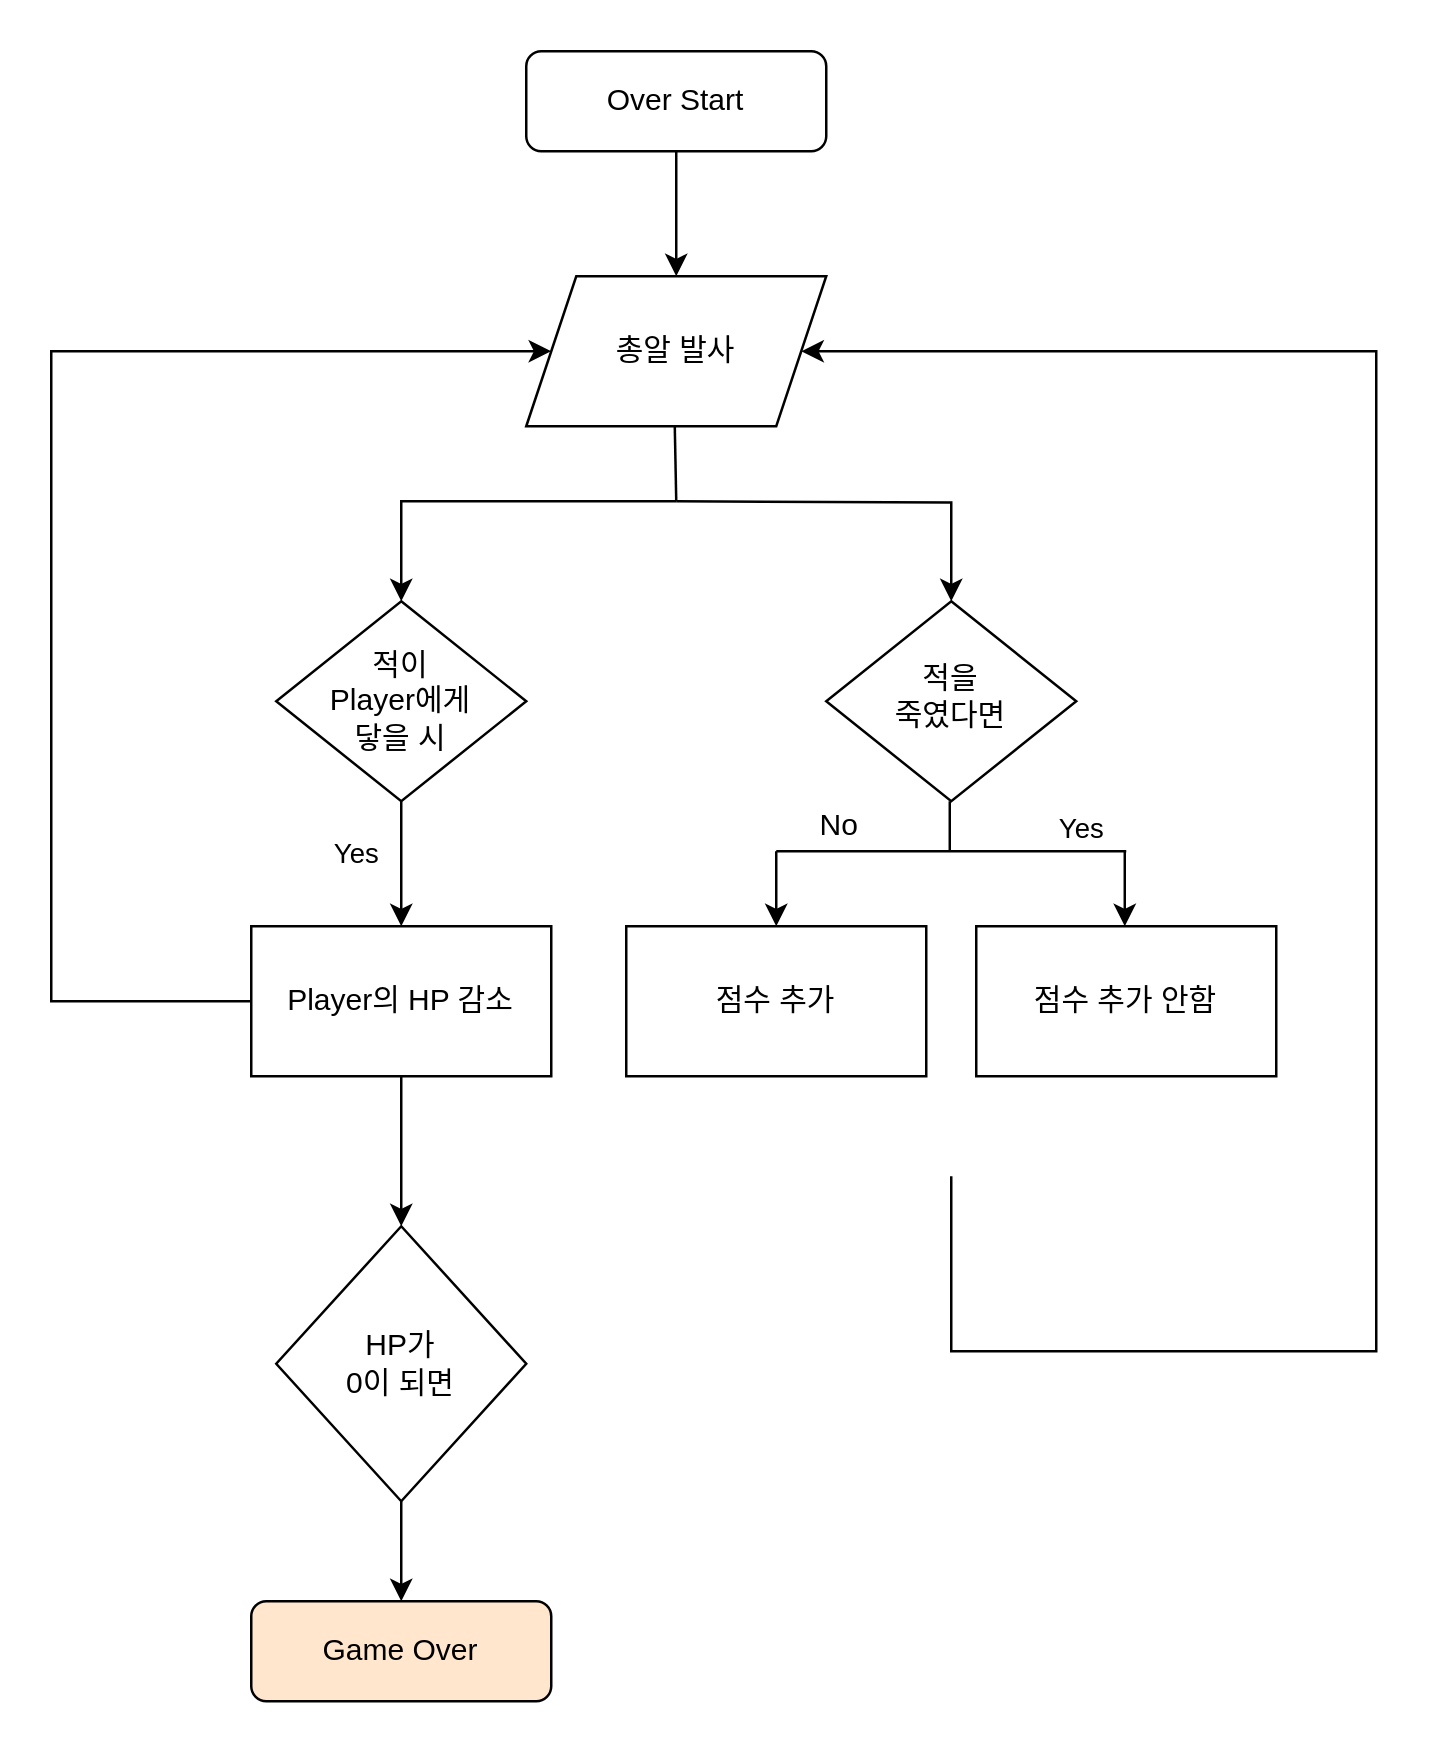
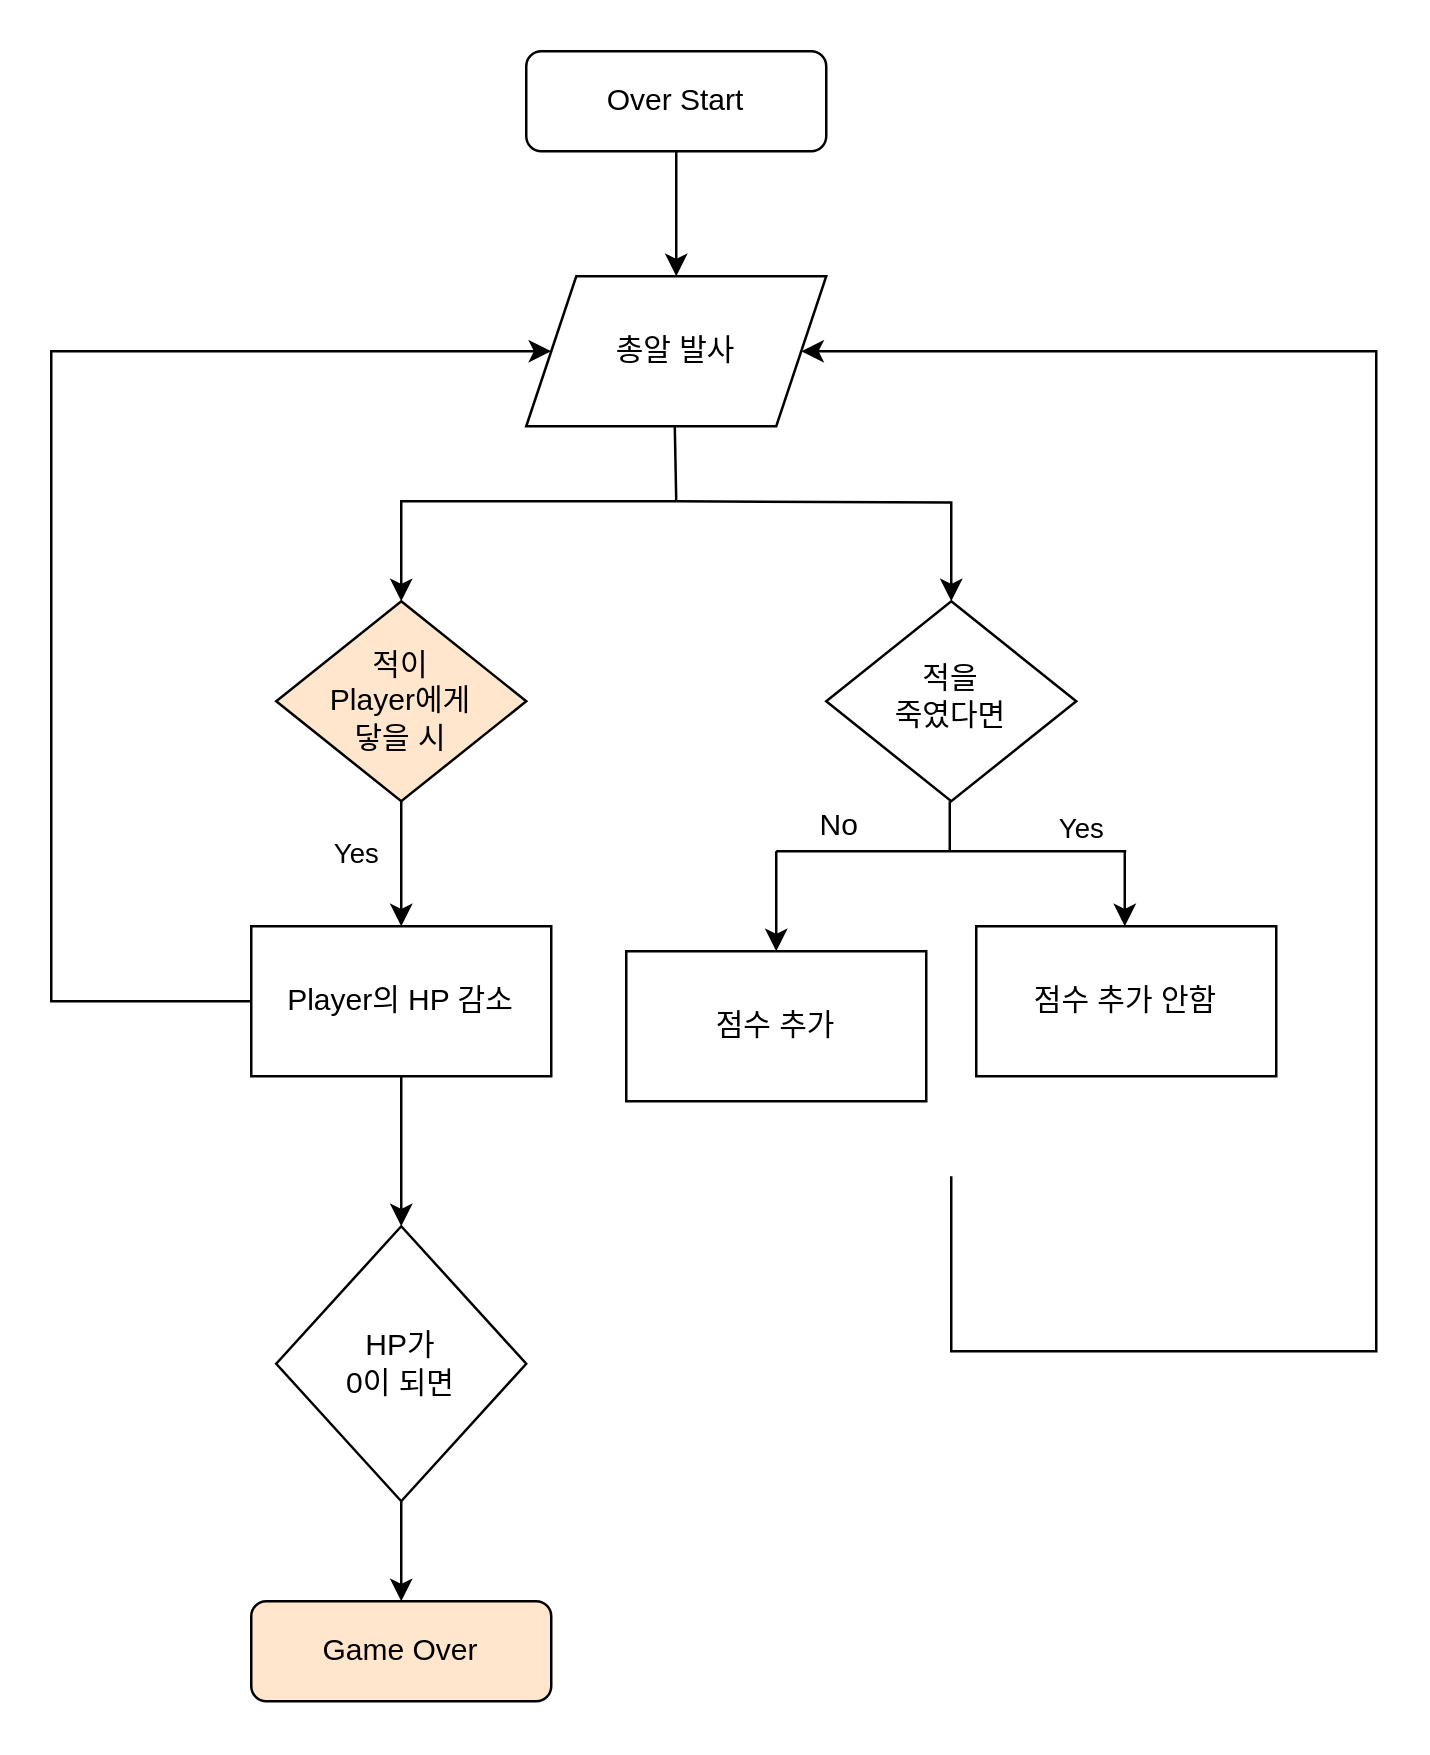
(401, 701) -> (401, 701)
(776, 1001) -> (776, 1026)
